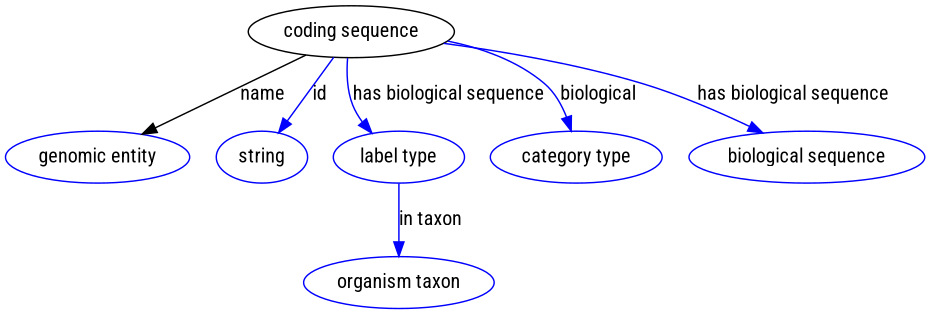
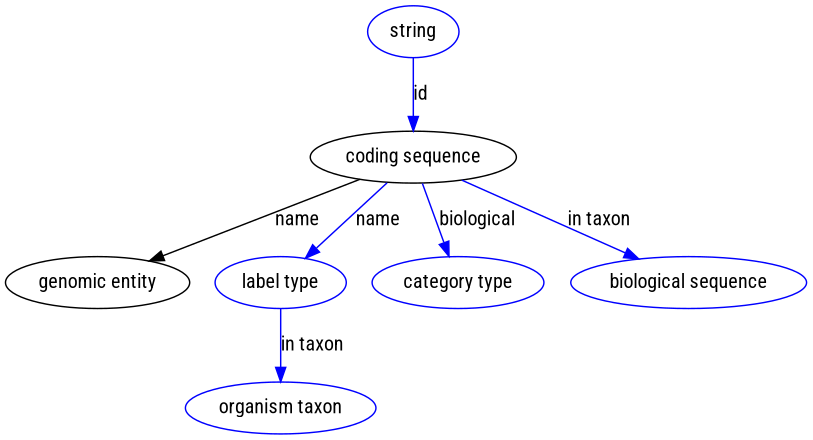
(311, 89) -> (413, 87)
(449, 94) -> (378, 220)
(793, 94) -> (599, 220)
(98, 157) -> (98, 283)
